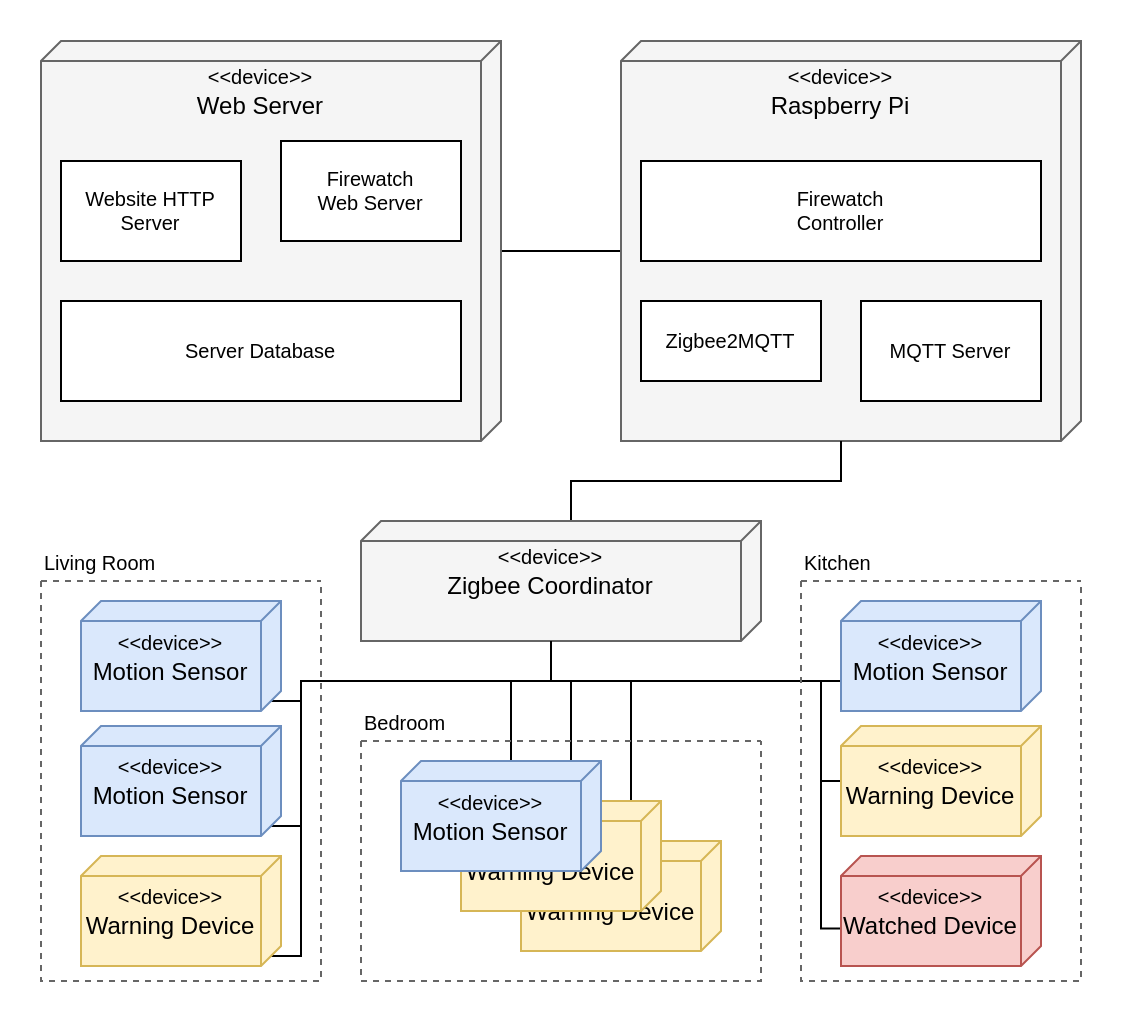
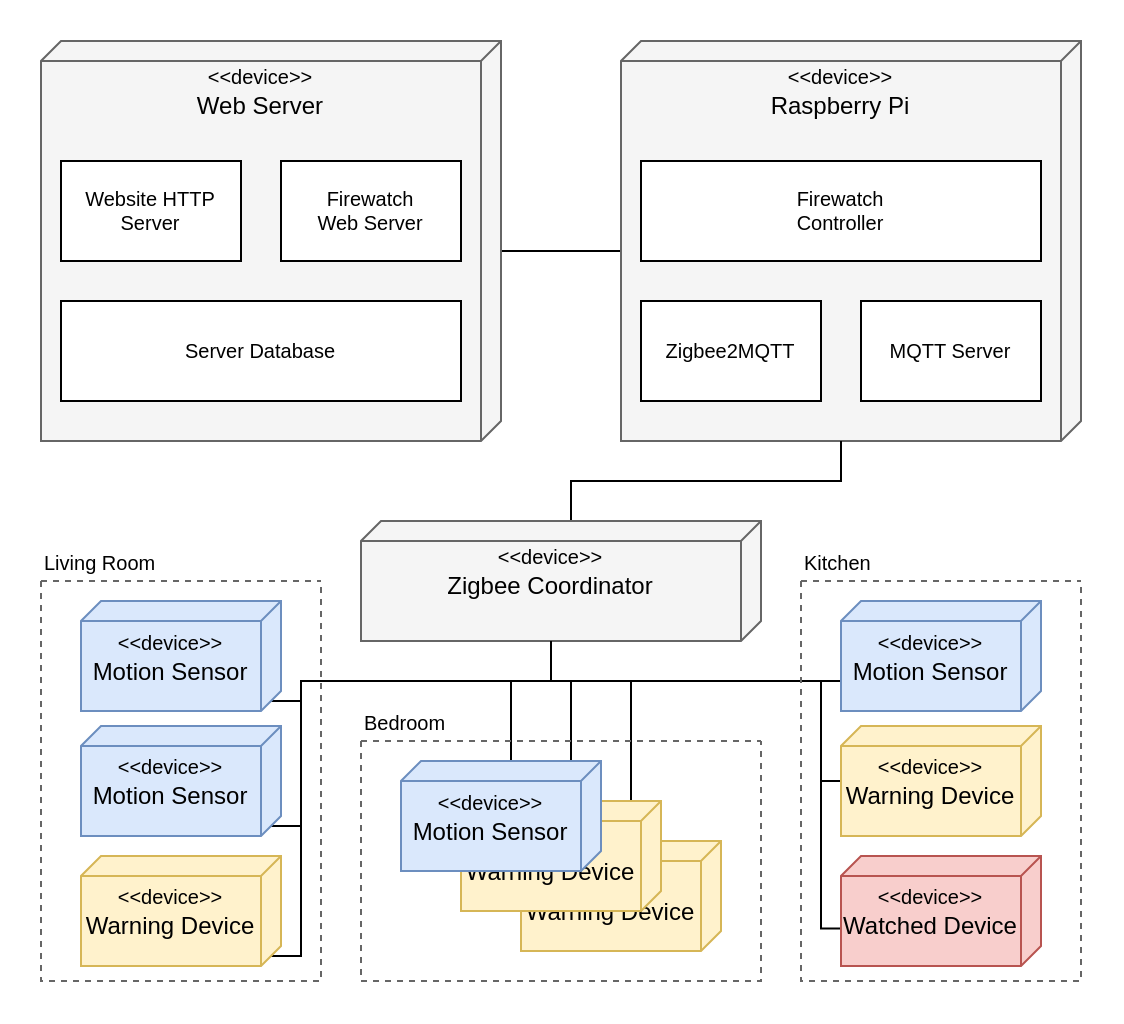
(371, 191) -> (371, 211)
(731, 341) -> (731, 351)
